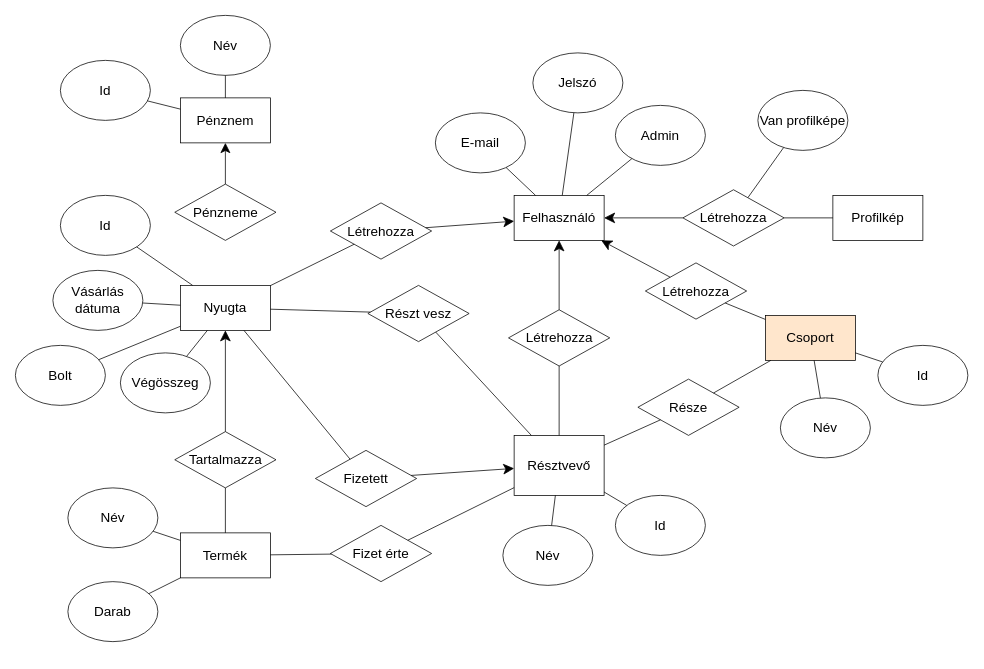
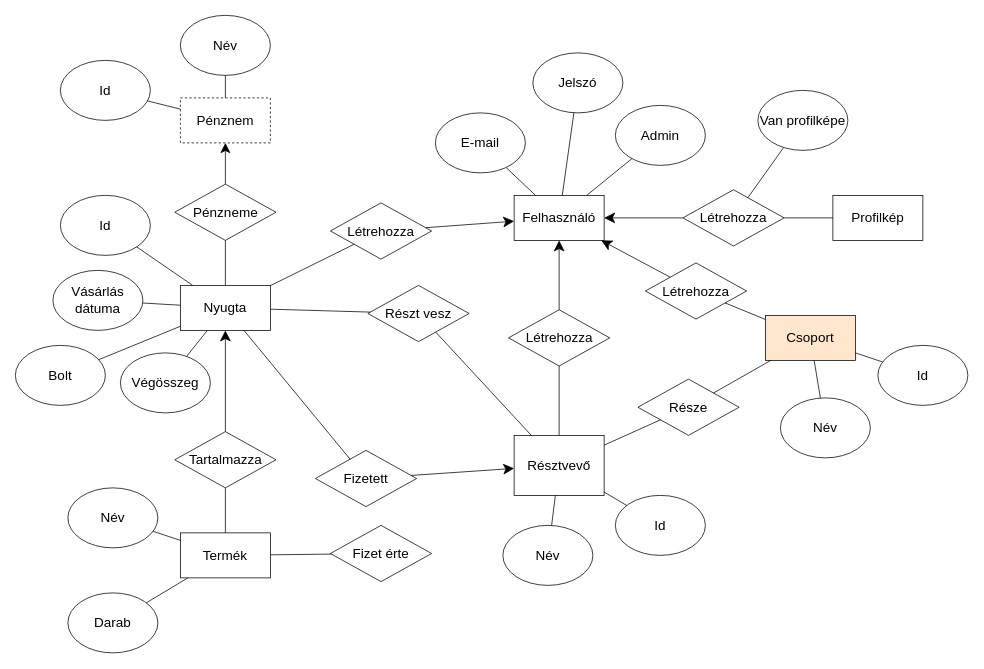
(225, 120) -> (225, 120)
none -> (225, 263)
(461, 514) -> none
(113, 612) -> (113, 623)
